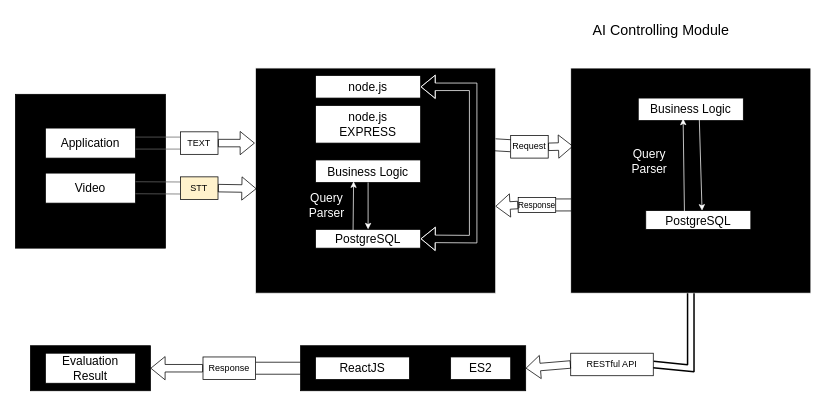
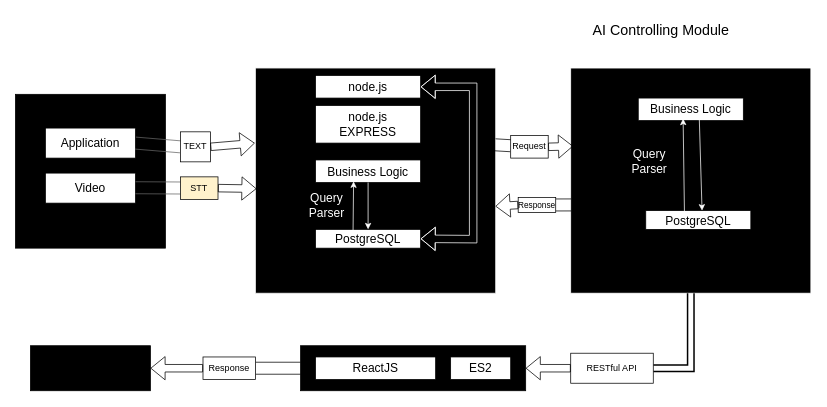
(199, 143) -> (195, 147)
(612, 364) -> (612, 368)
(90, 368) -> none
(362, 368) -> (375, 368)
